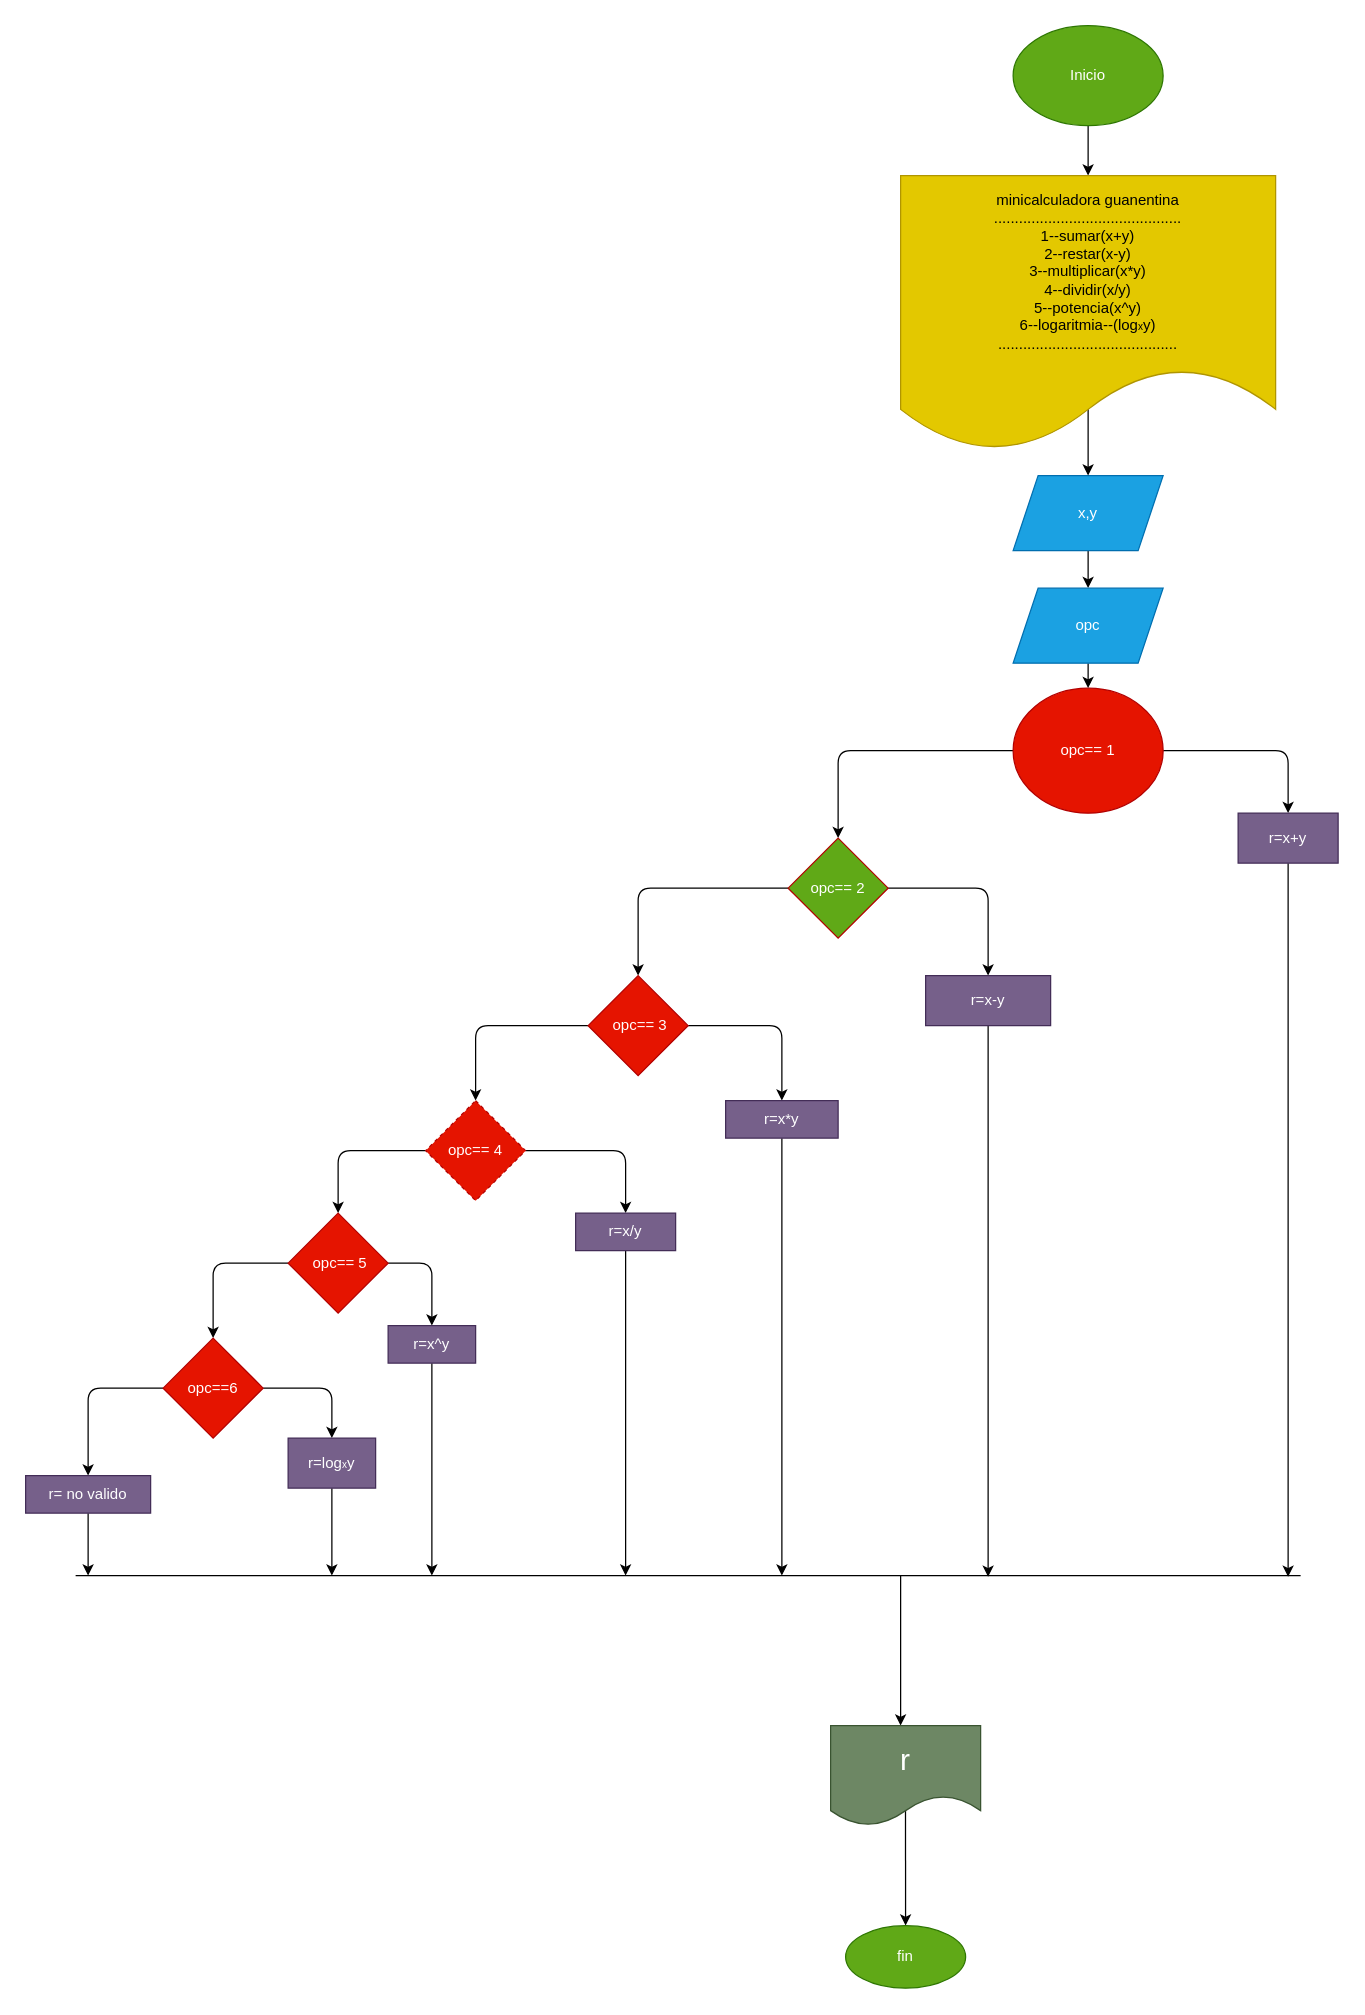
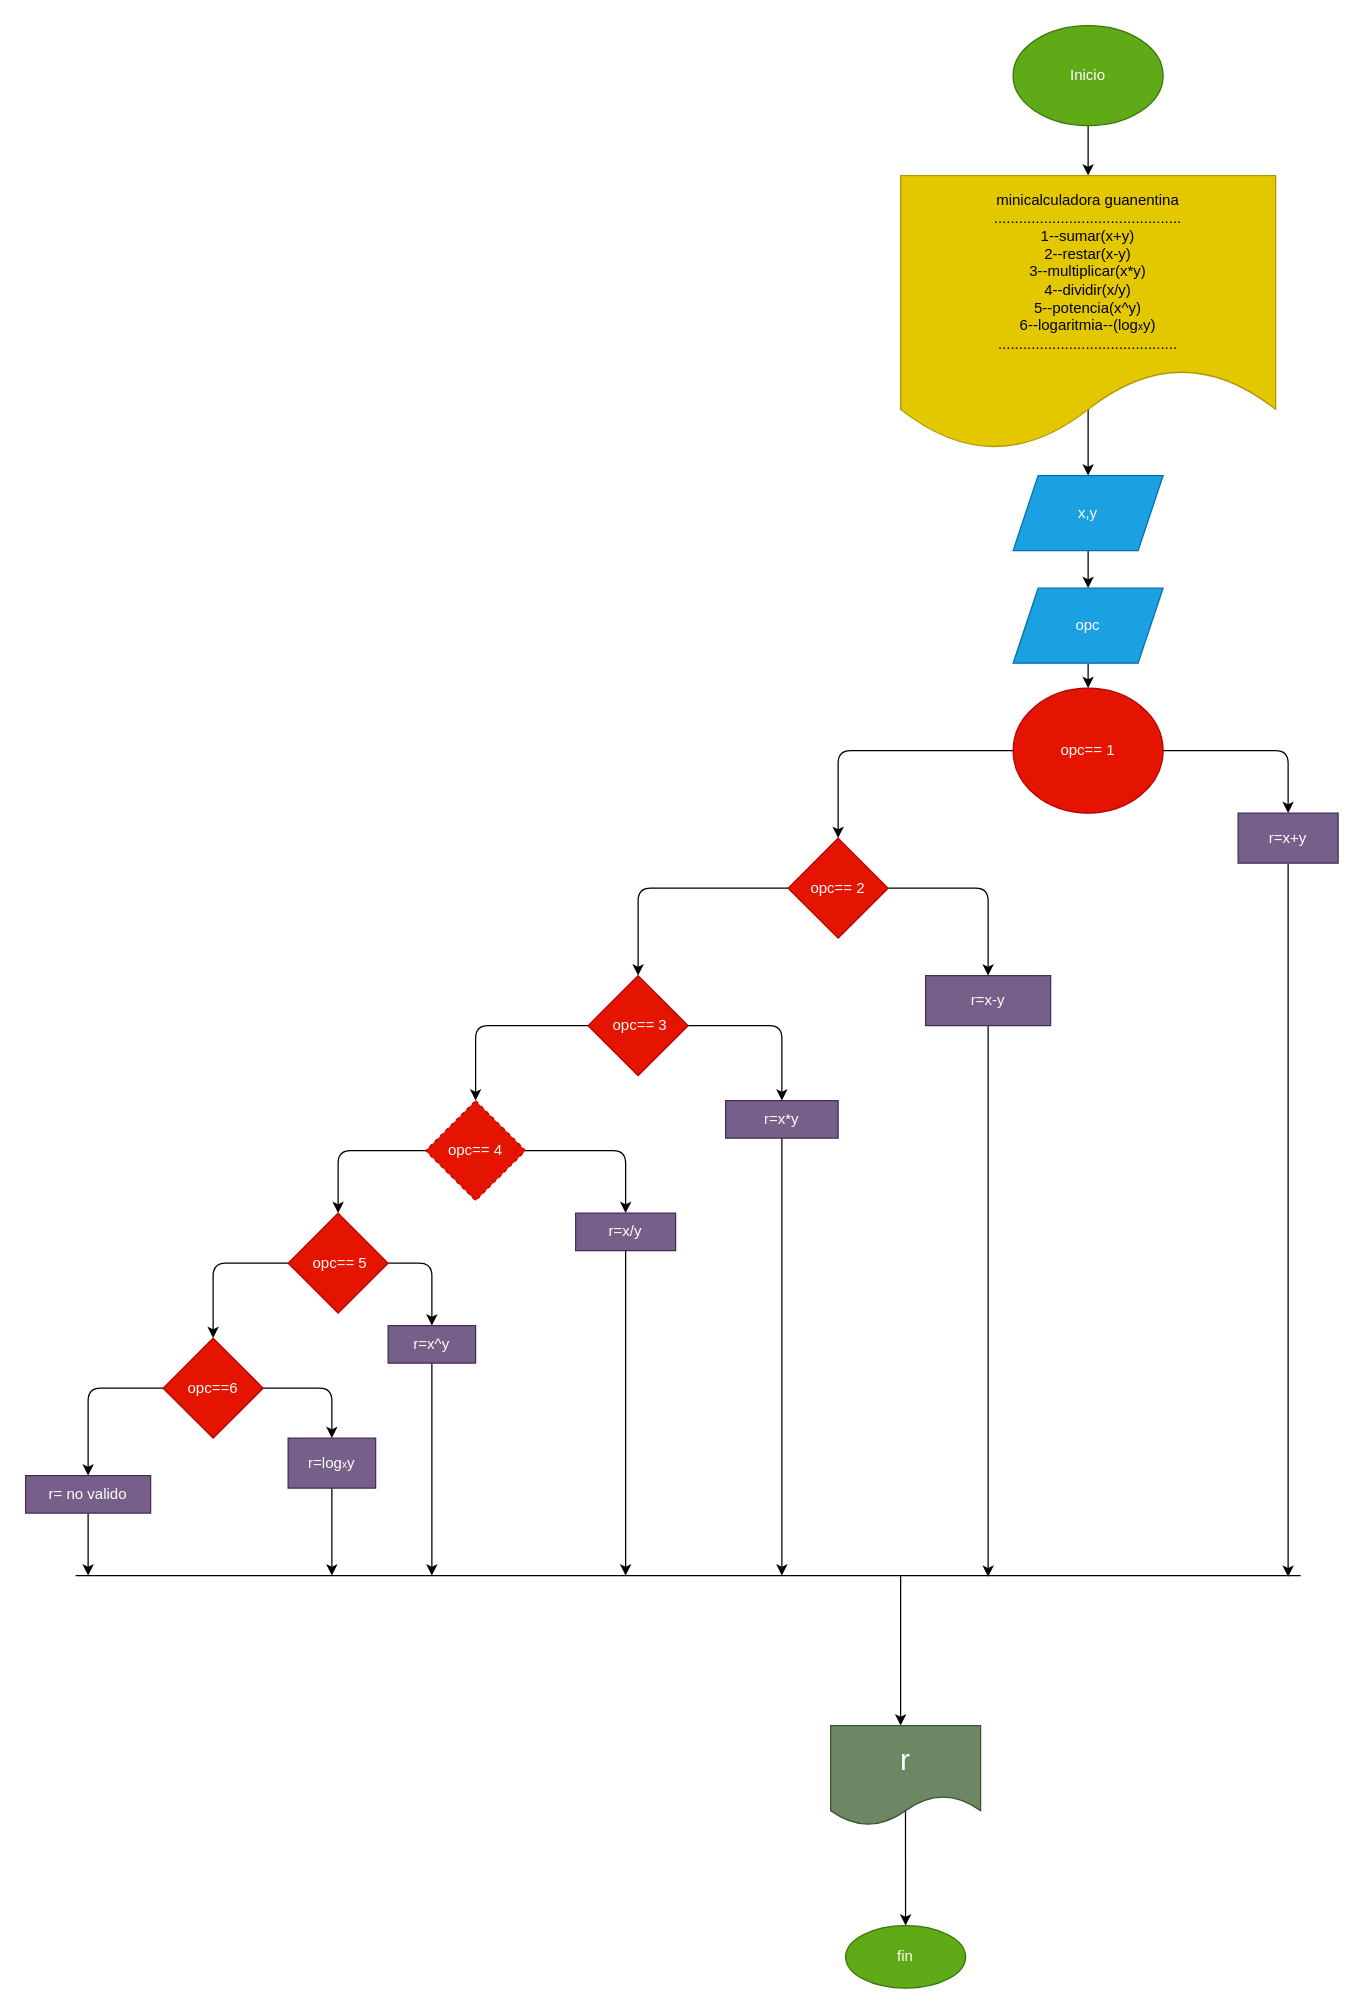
(838, 888) -> (838, 888)
